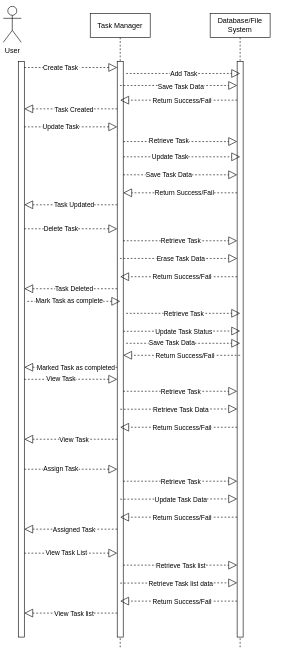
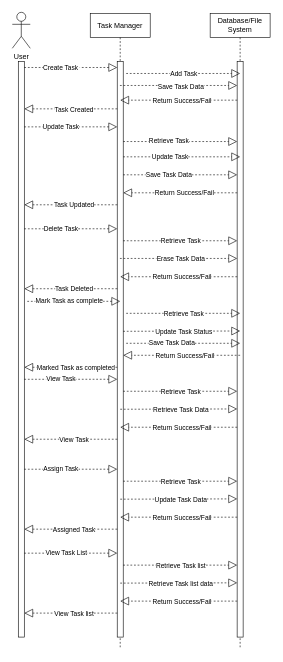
(12, 24) -> (21, 30)
